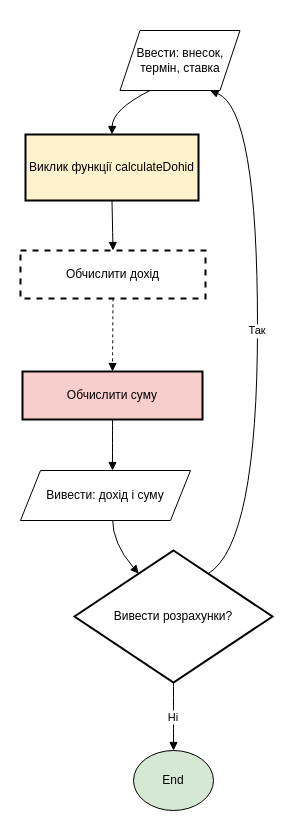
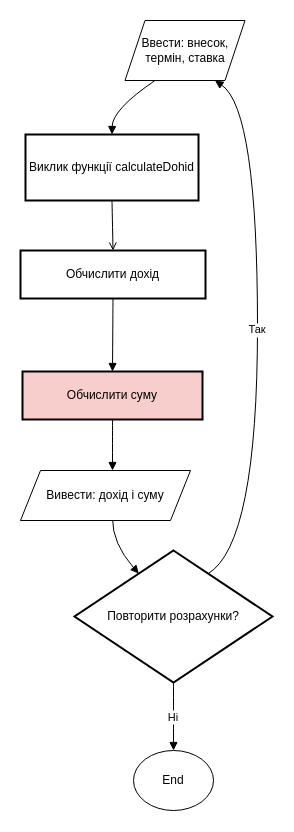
(180, 61) -> (185, 51)
(112, 168) -> (112, 168)
(113, 241) -> (113, 244)
(113, 275) -> (113, 275)
(113, 331) -> (113, 331)
(174, 617) -> (174, 617)
(174, 781) -> (174, 781)
